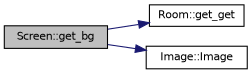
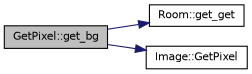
(56, 37) -> (56, 37)
(197, 58) -> (197, 58)
